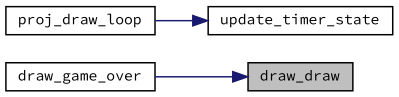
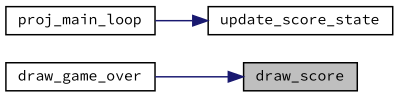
(80, 21) -> (80, 21)
(300, 21) -> (300, 21)
(300, 77) -> (300, 77)
